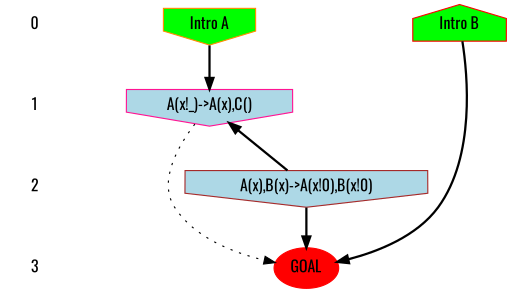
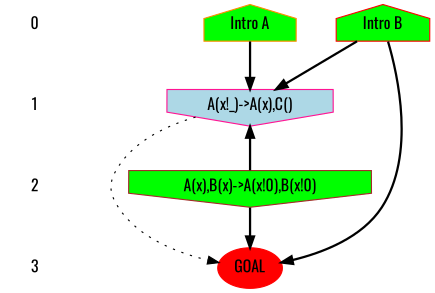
(210, 25) -> (250, 25)
none -> (321, 62)
(306, 187) -> (250, 187)
